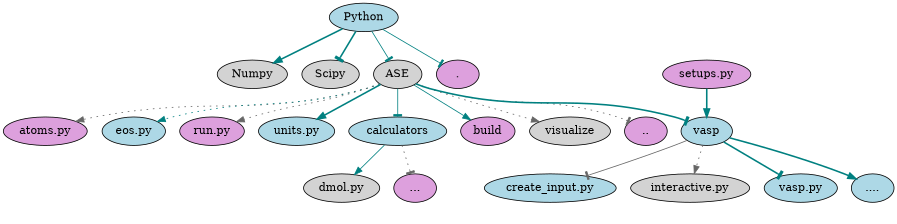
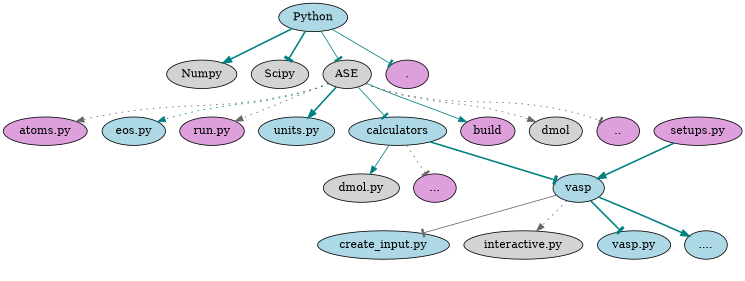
(584, 104) -> (491, 161)
(570, 131) -> (556, 131)
